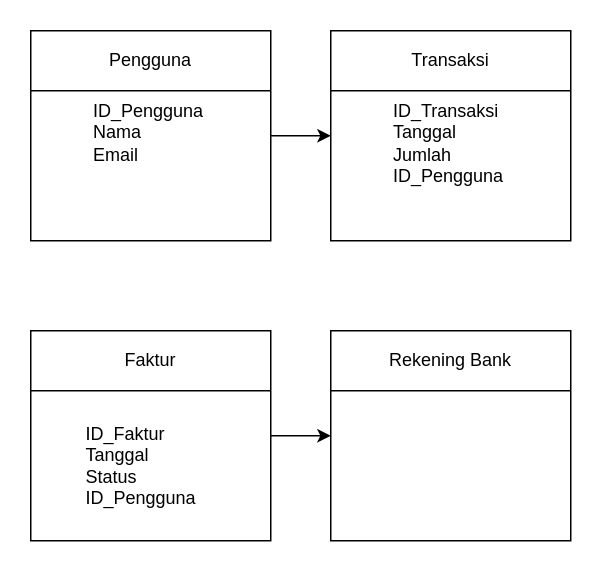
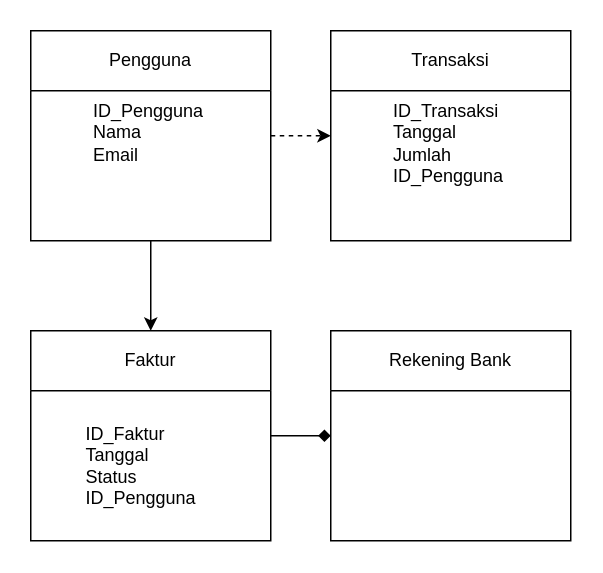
(295, 136) -> (295, 136)
none -> (151, 282)
(319, 436) -> (318, 436)
